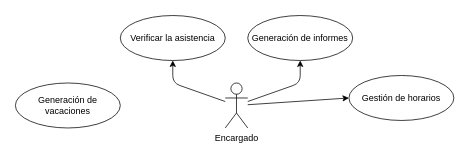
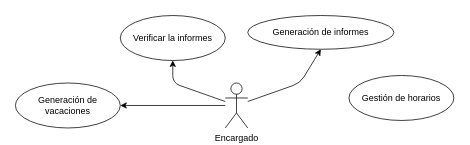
(173, 38) -> (173, 38)
(300, 38) -> (321, 32)
(296, 101) -> none
none -> (175, 105)
